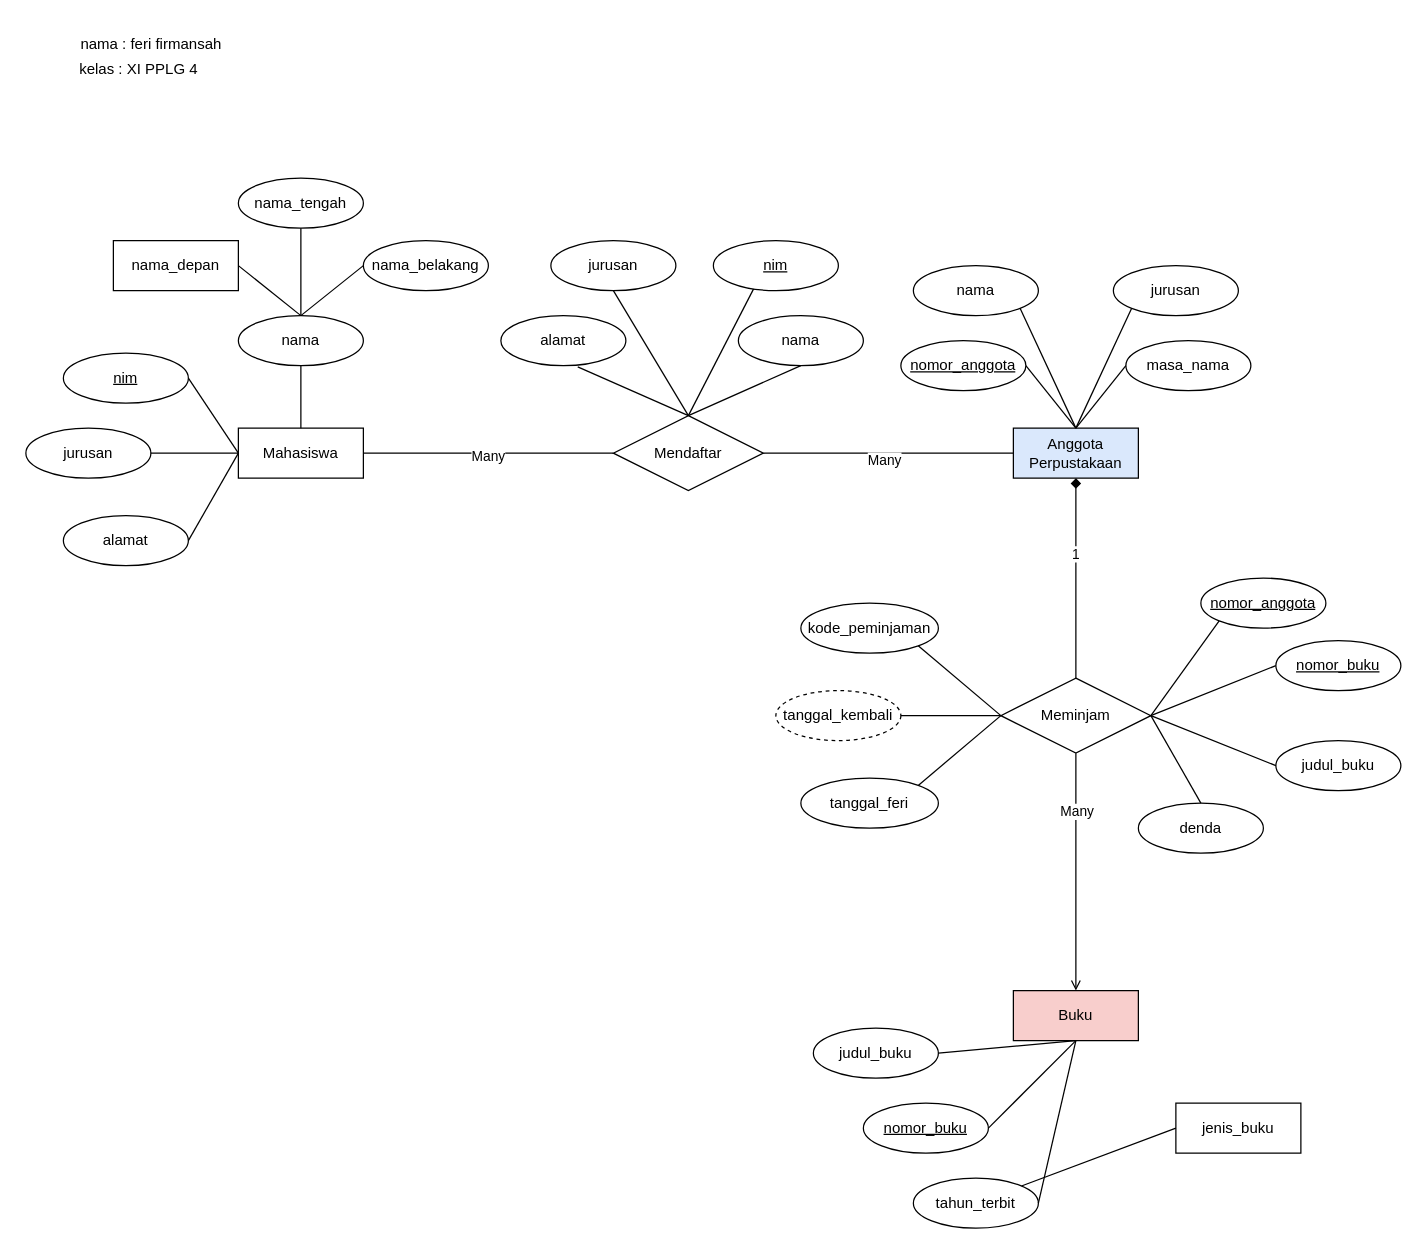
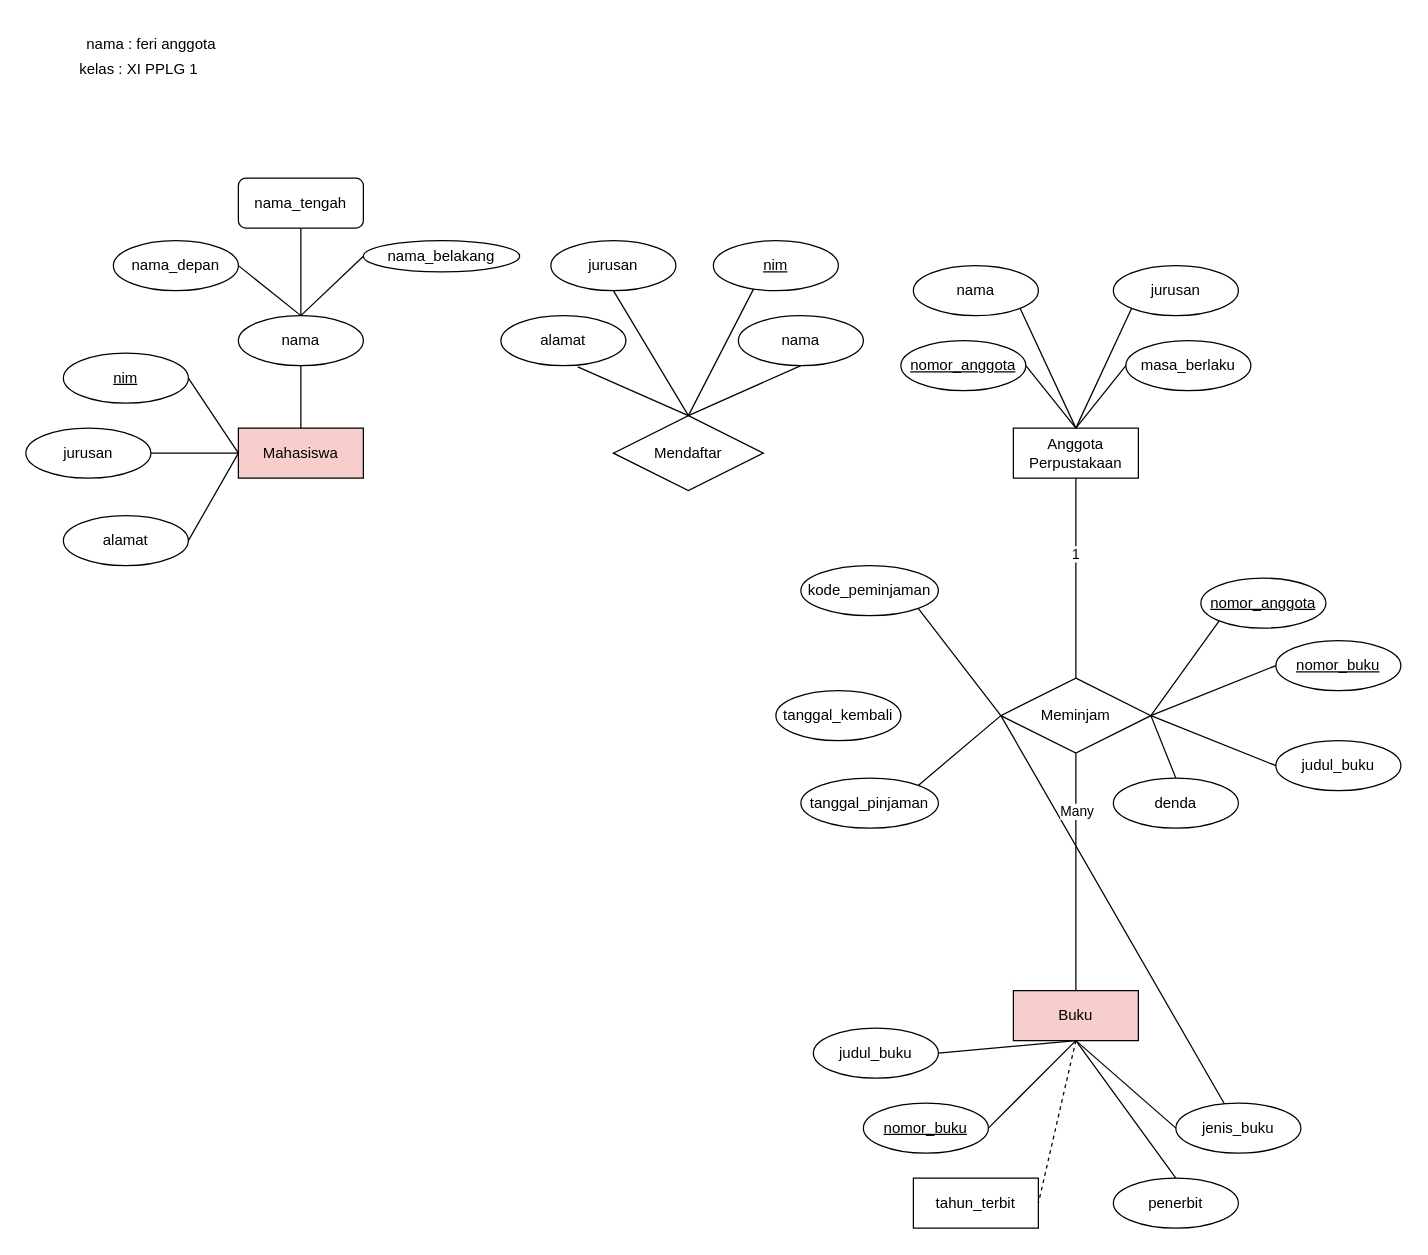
(151, 44) -> (151, 44)
(139, 69) -> (139, 69)
(301, 203) -> (301, 203)
(176, 266) -> (176, 266)
(426, 266) -> (441, 256)
(1188, 366) -> (1188, 366)
(301, 453) -> (301, 453)
(488, 453) -> none
(821, 453) -> none
(1076, 453) -> (1076, 453)
(1076, 488) -> (1076, 483)
(869, 628) -> (869, 591)
(838, 716) -> (838, 716)
(948, 716) -> (1151, 976)
(869, 803) -> (869, 803)
(1201, 828) -> (1176, 803)
(1076, 984) -> (1076, 985)
none -> (1128, 1113)
(1057, 1123) -> (1057, 1123)
(1238, 1128) -> (1238, 1128)
(1098, 1157) -> (1129, 1087)
(976, 1203) -> (976, 1203)
none -> (1176, 1203)
